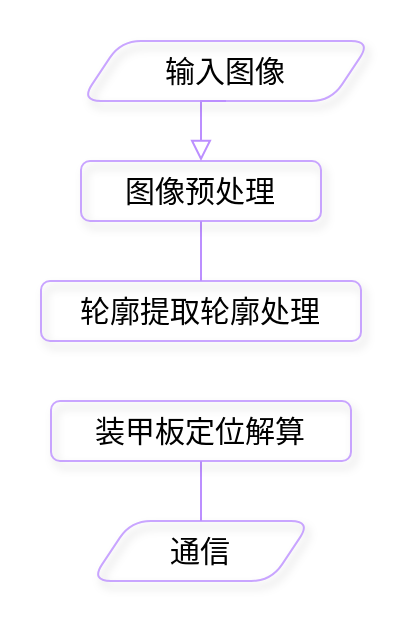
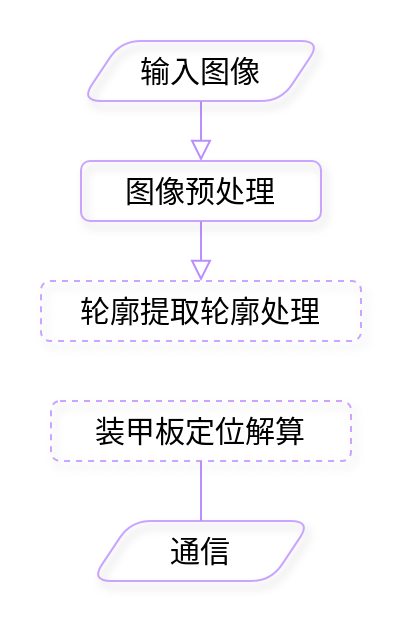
(226, 71) -> (201, 71)
(201, 269) -> (201, 259)
(201, 311) -> (201, 311)
(201, 431) -> (201, 431)
